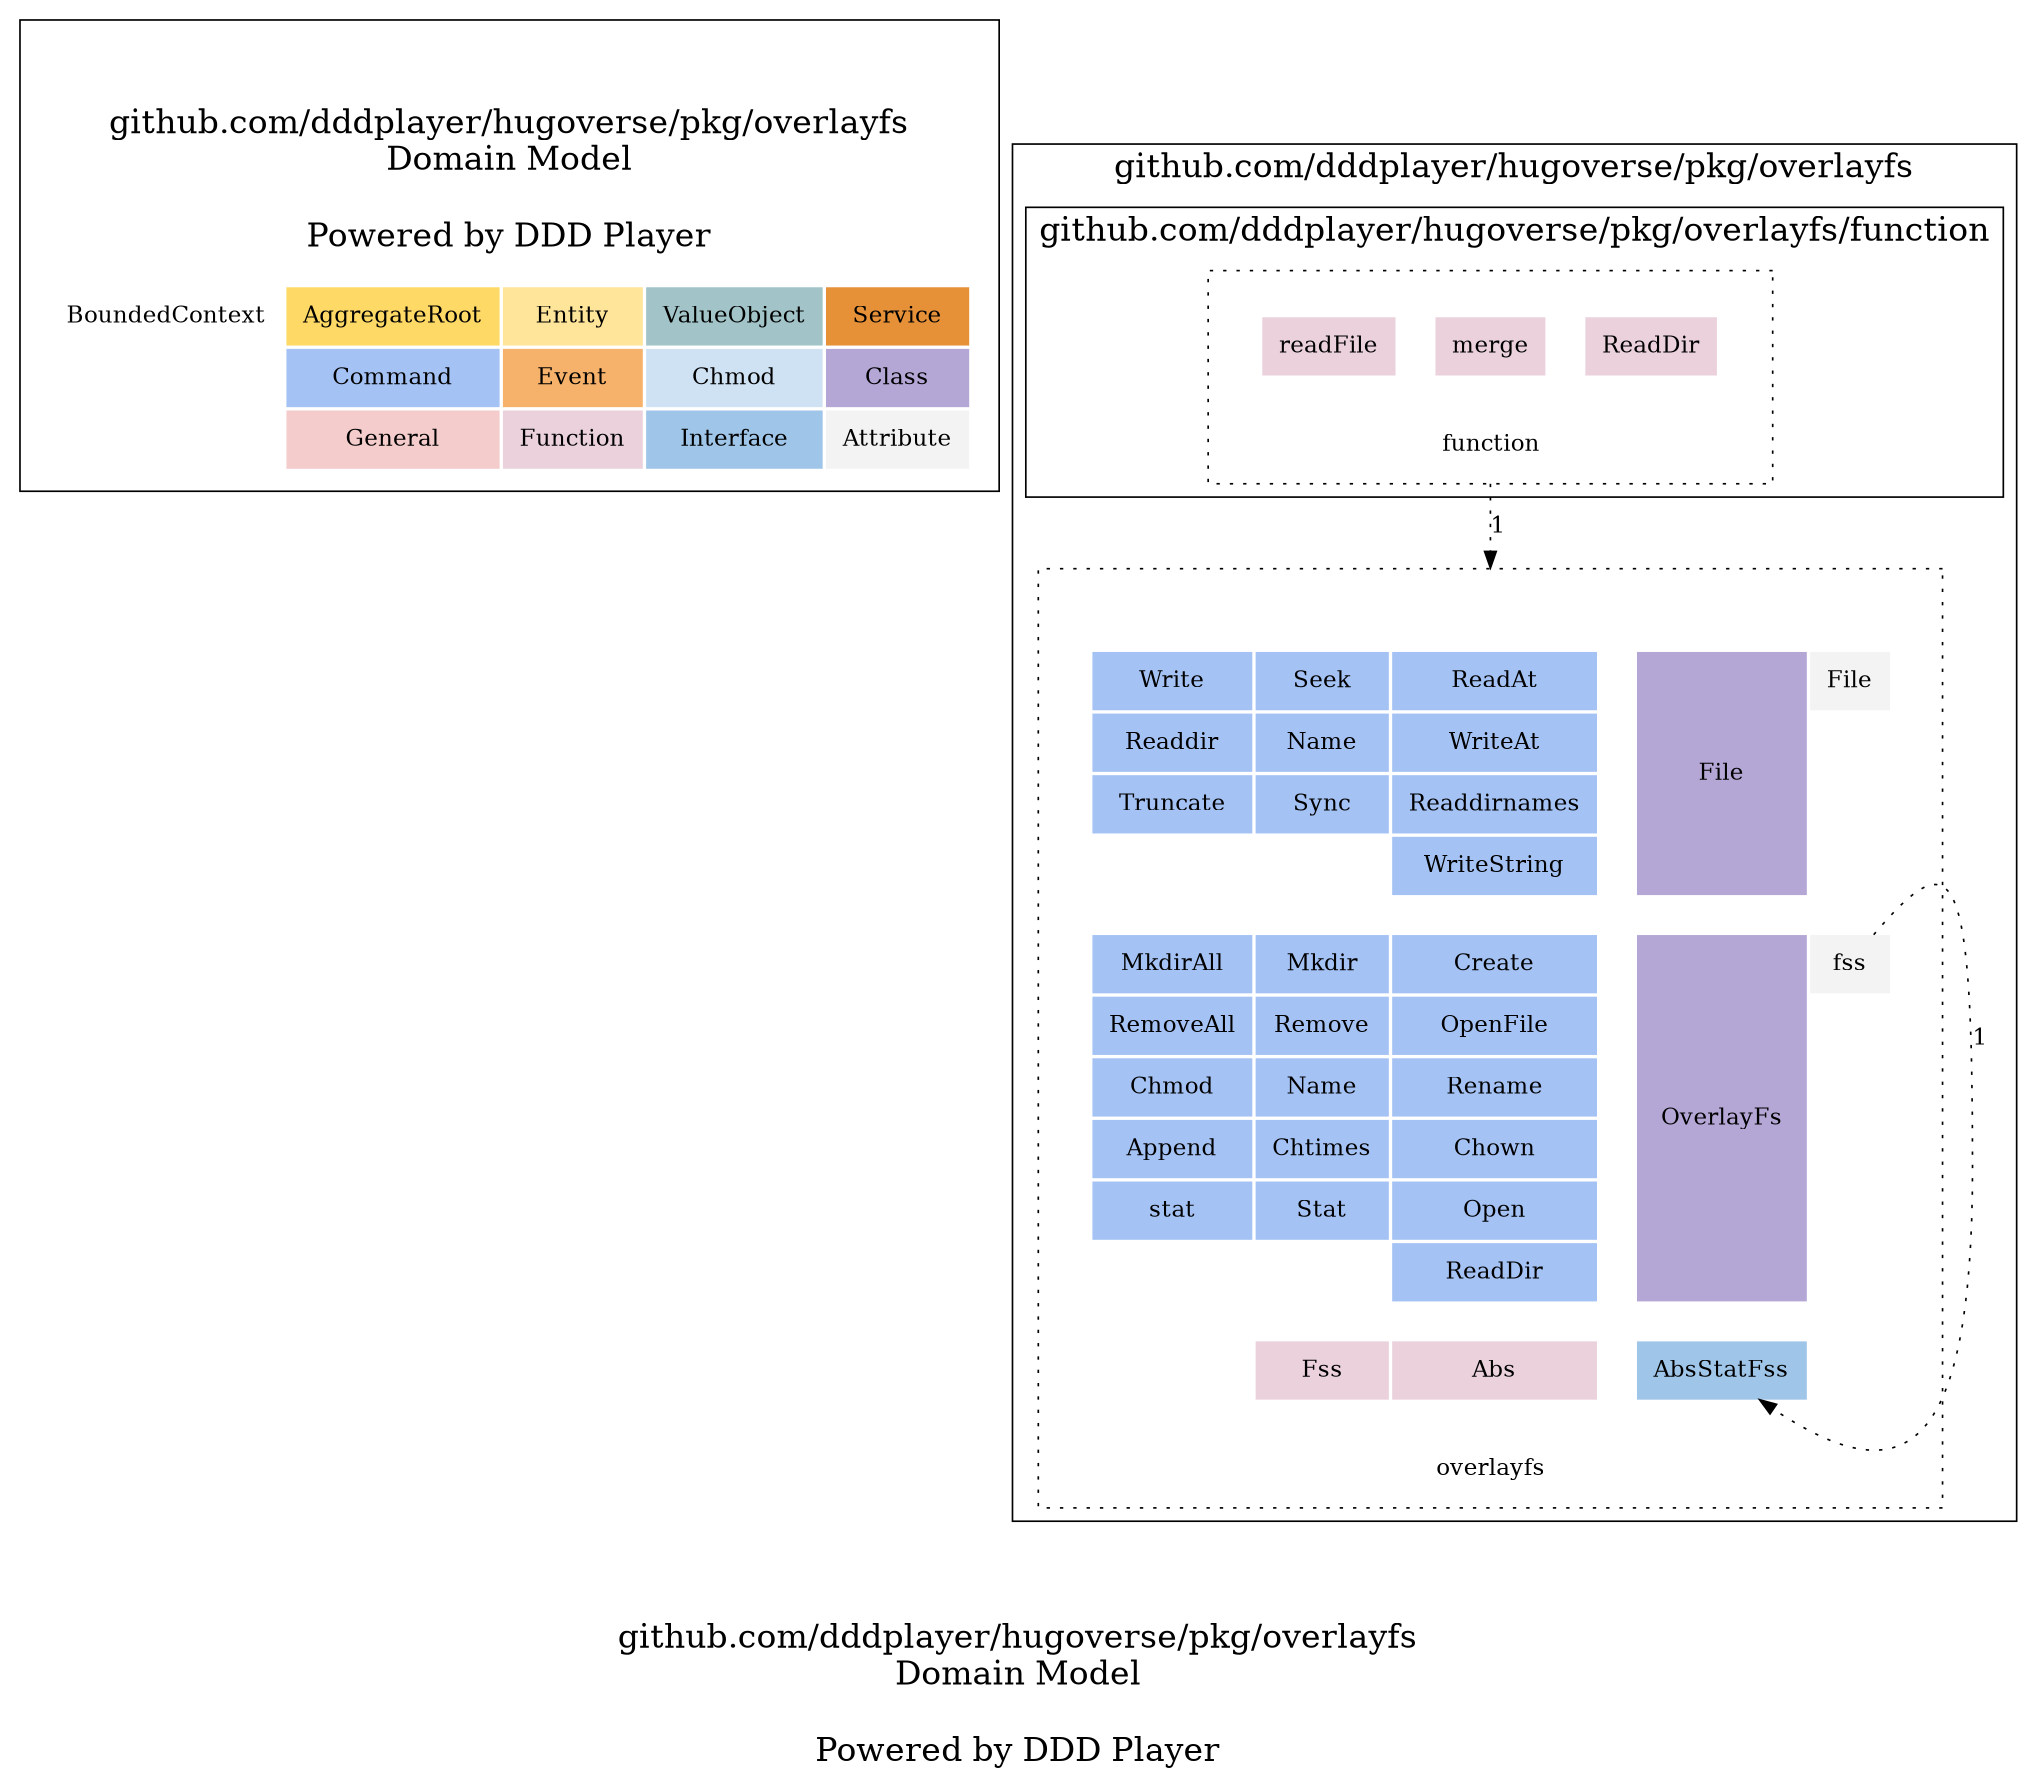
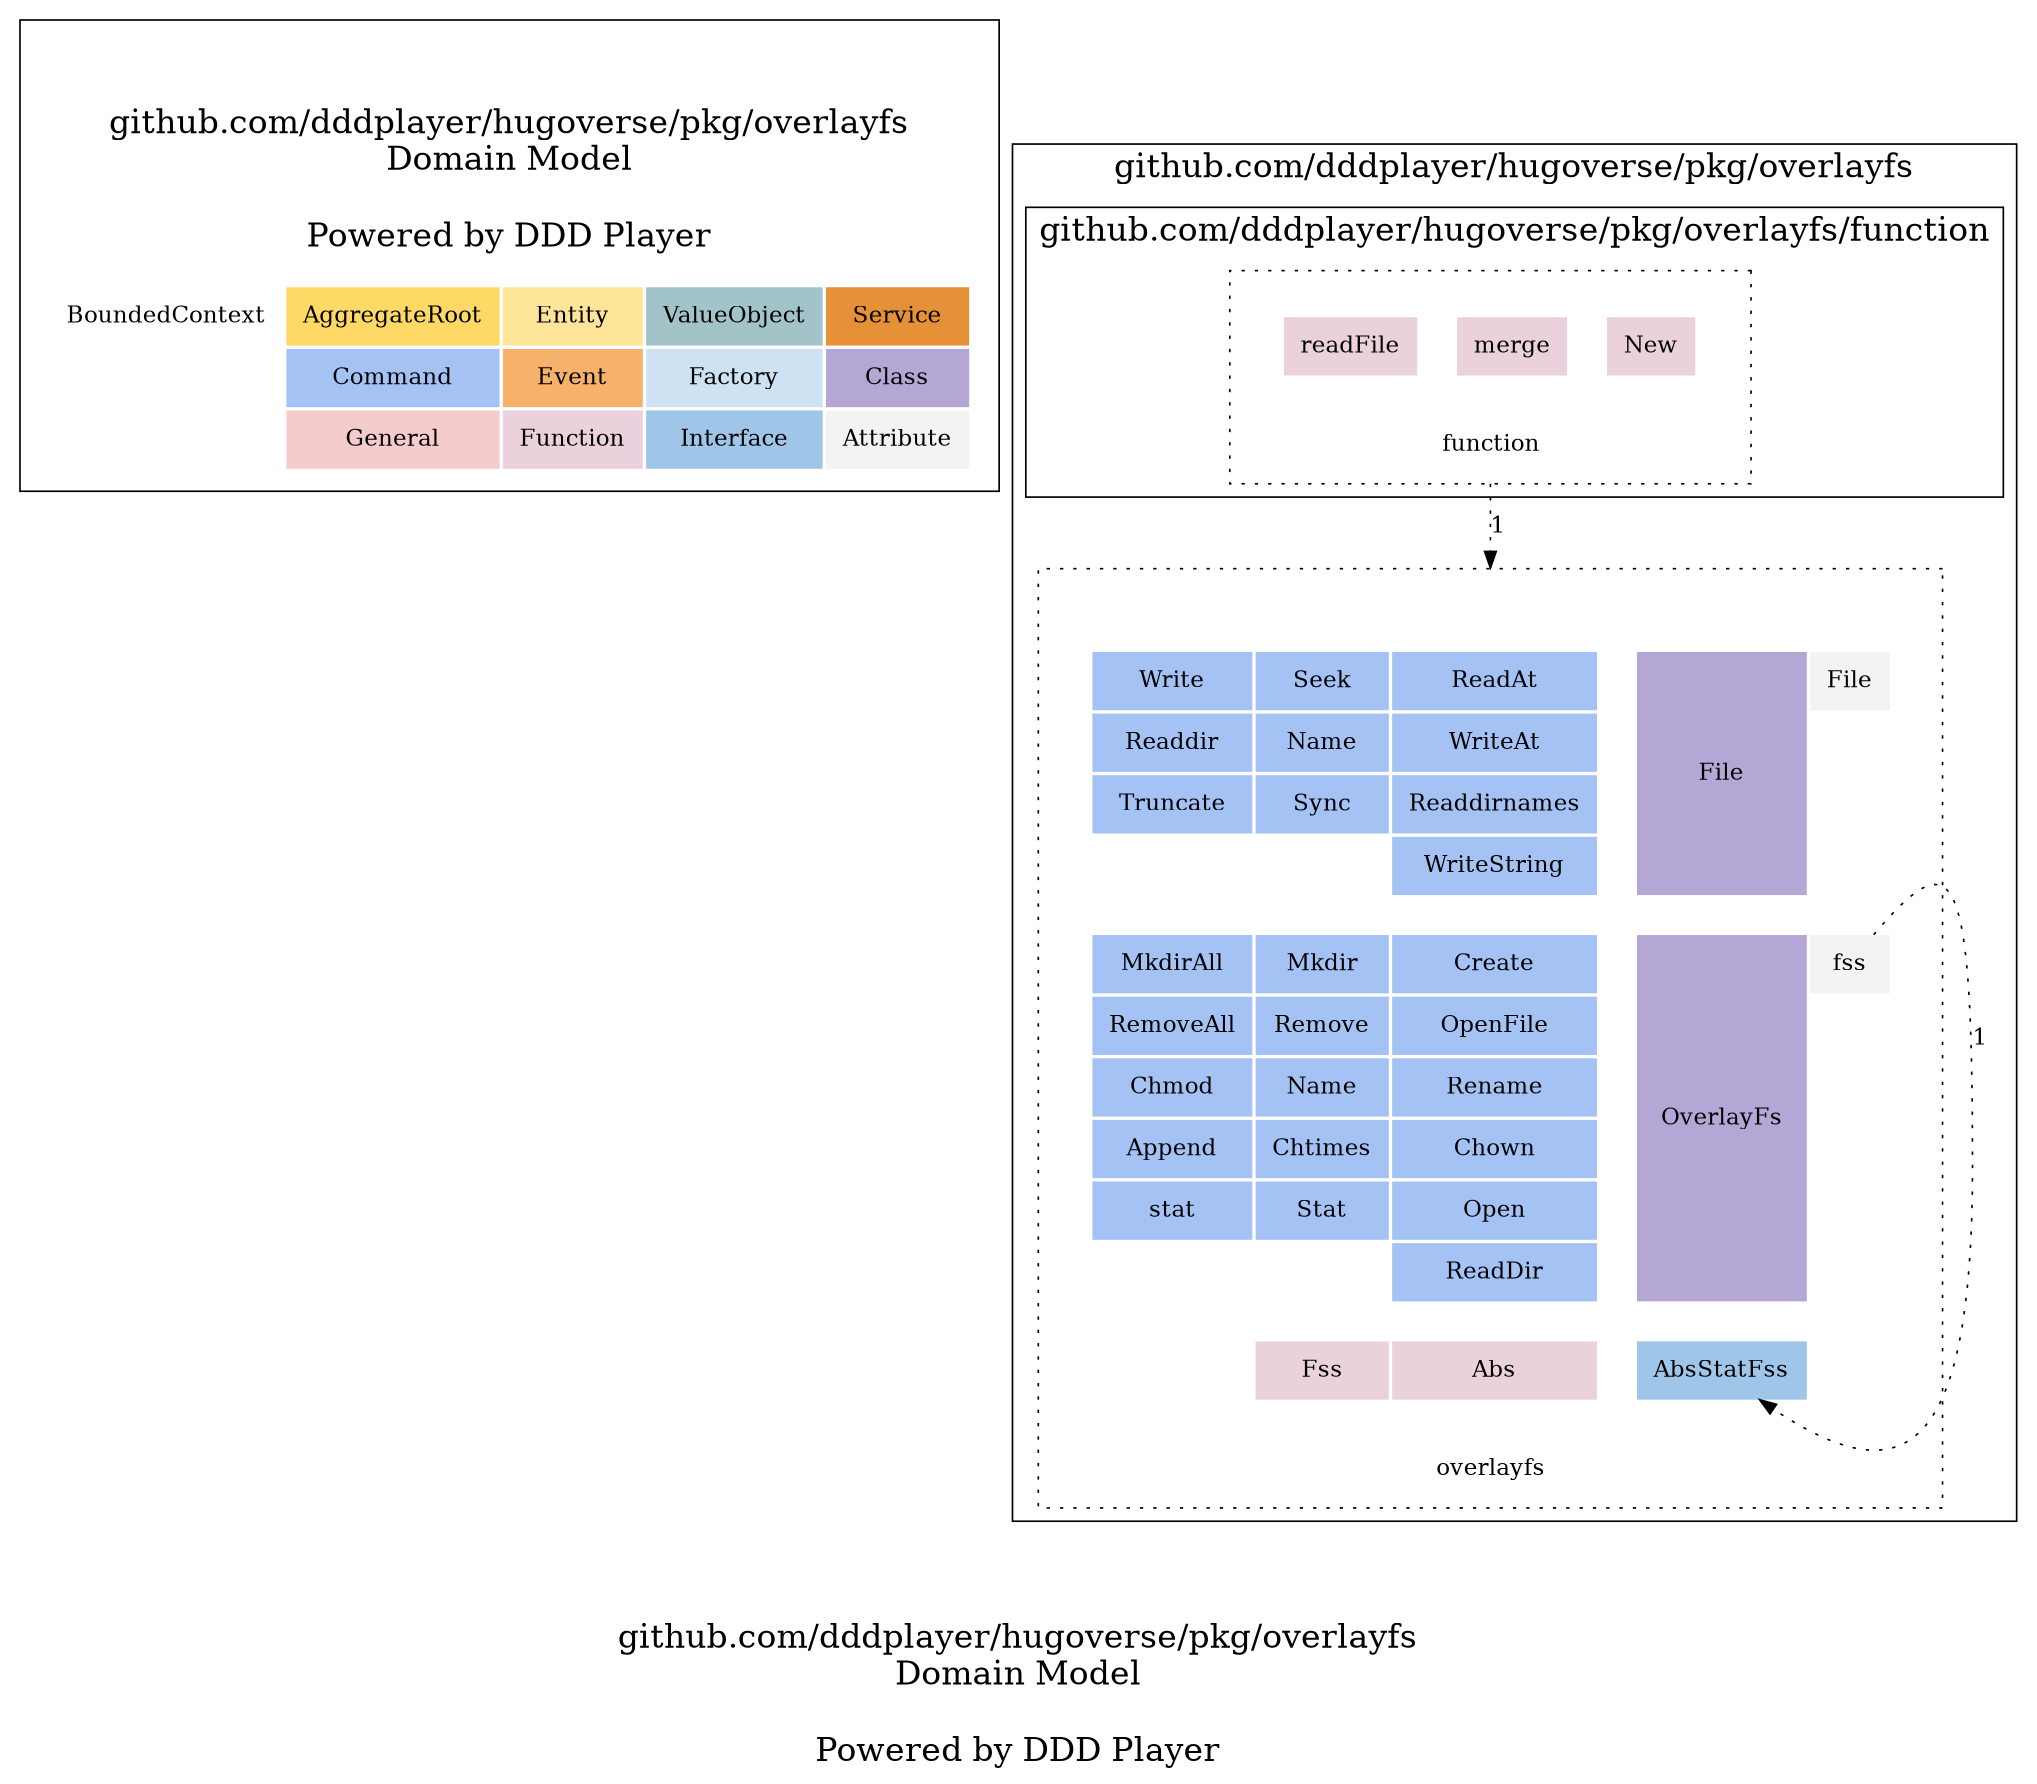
(1651, 346) -> (1651, 346)
(734, 377) -> (734, 377)
